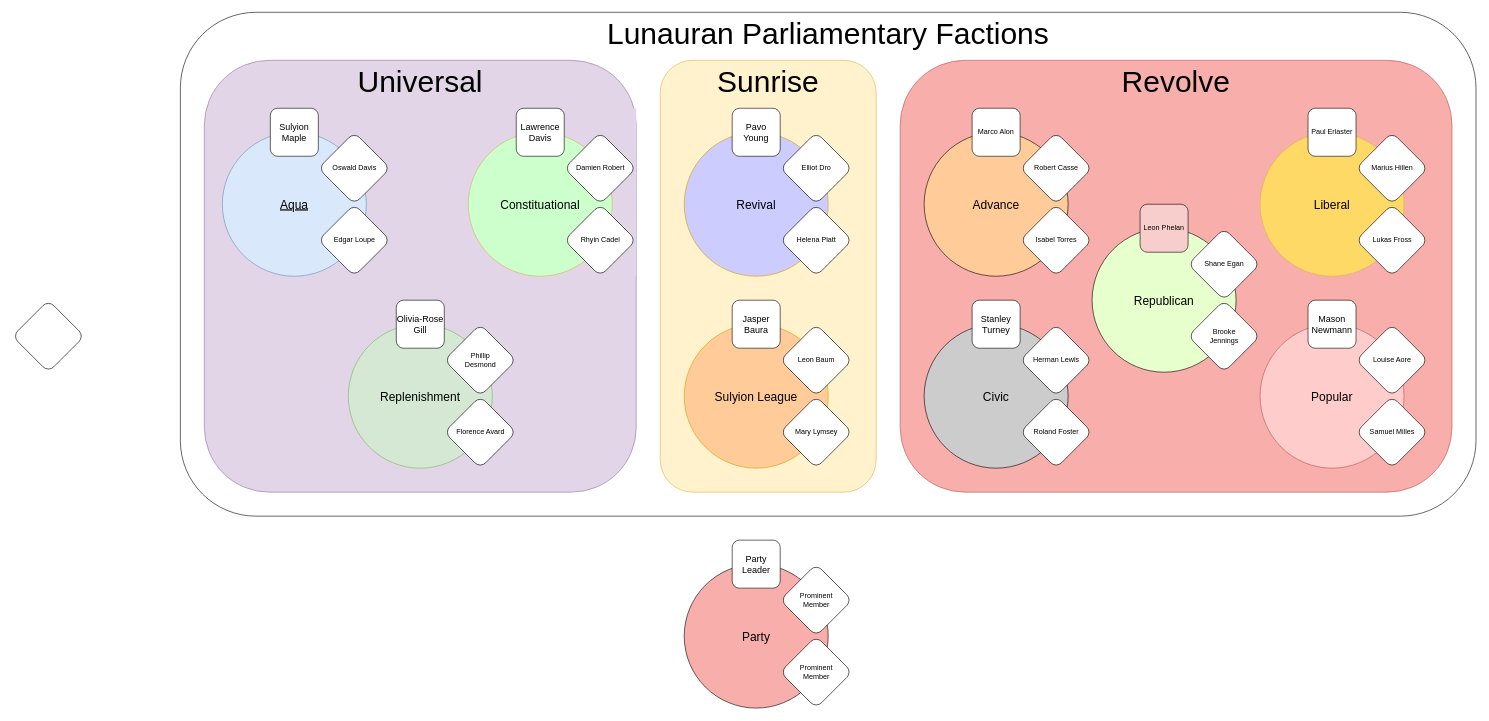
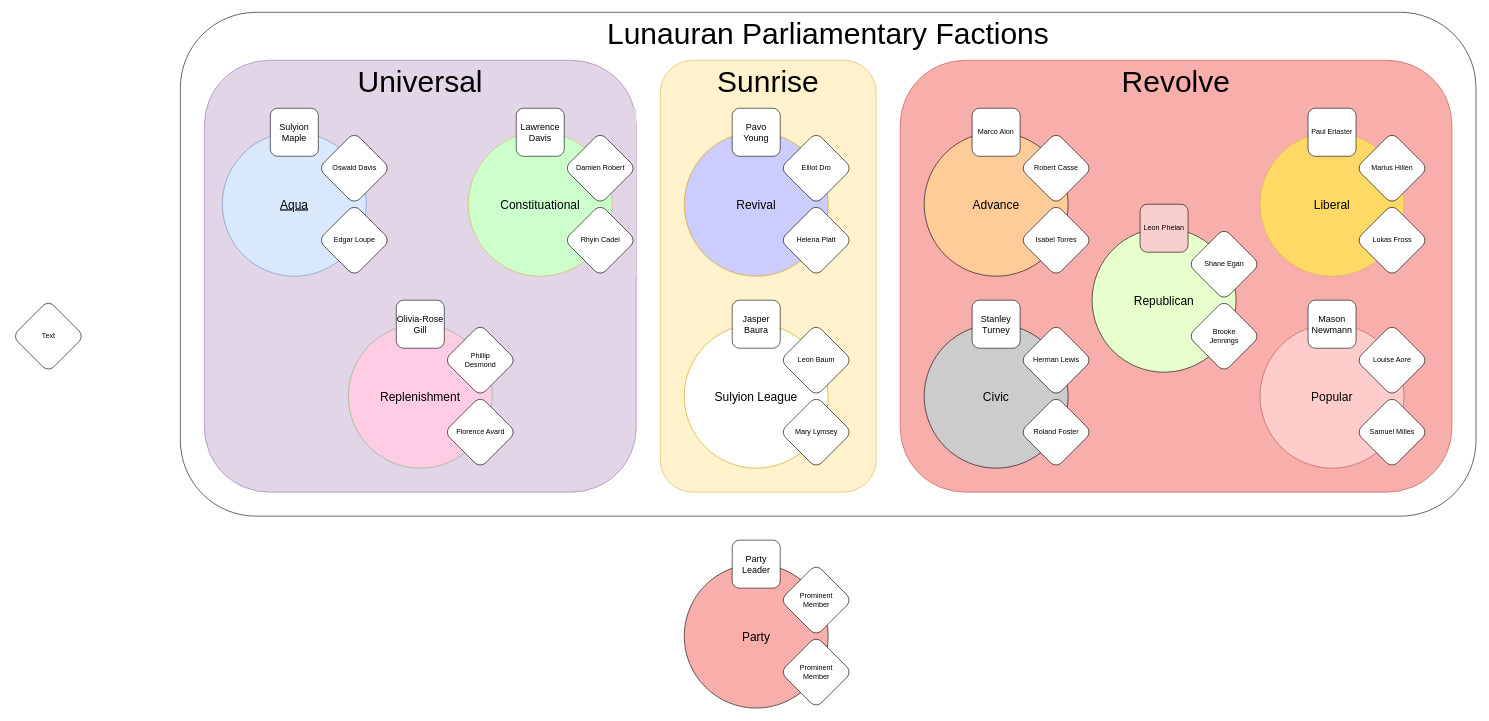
none -> (48, 336)
(420, 396) -> (420, 396)
(756, 396) -> (756, 396)
